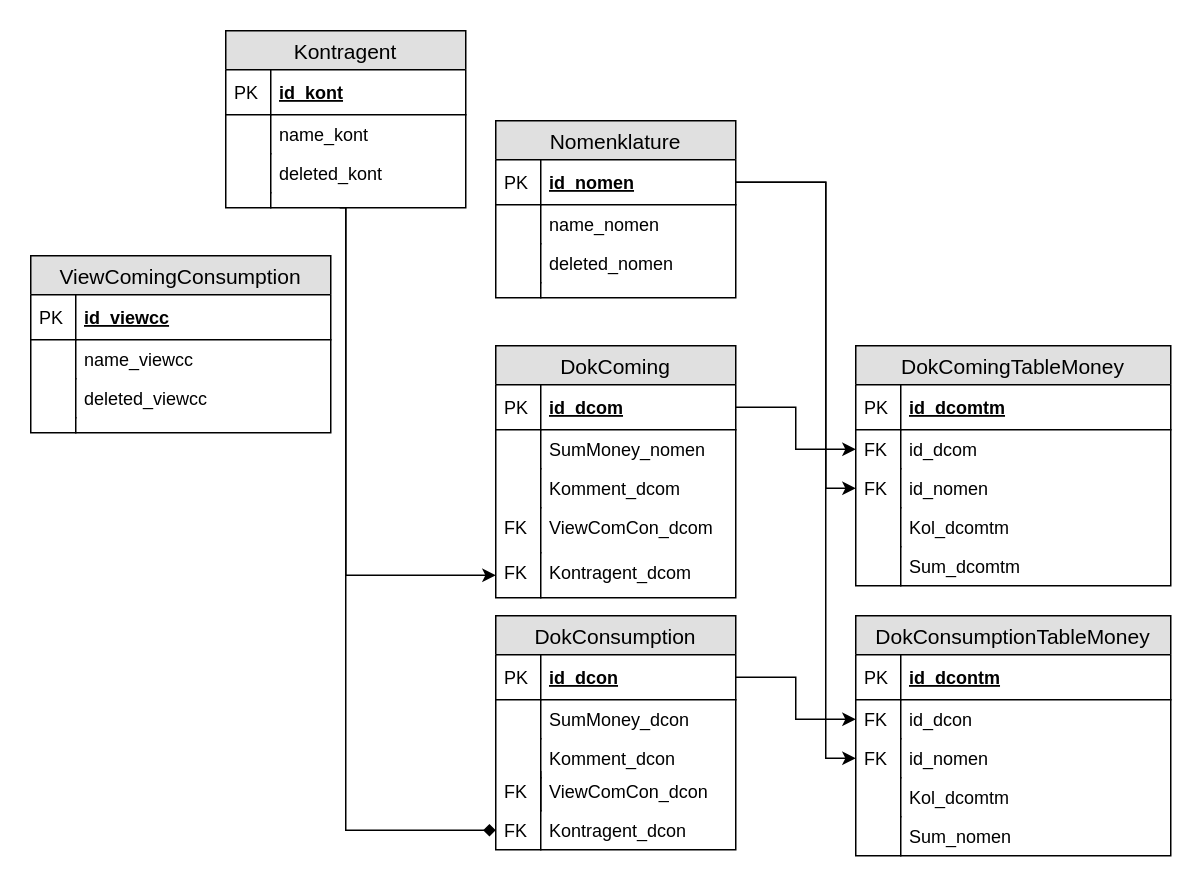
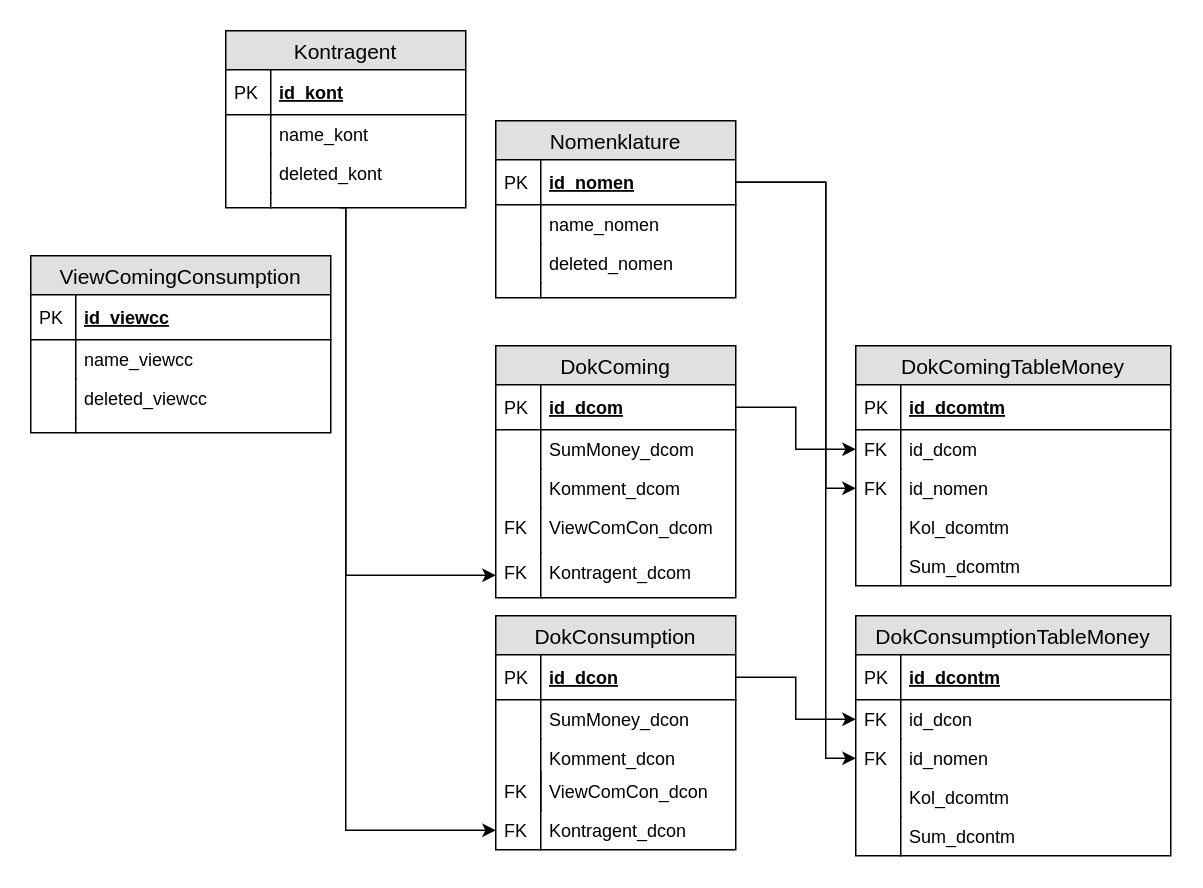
(620, 450) -> (615, 450)
(483, 830) -> (484, 830)
(954, 837) -> (959, 837)
